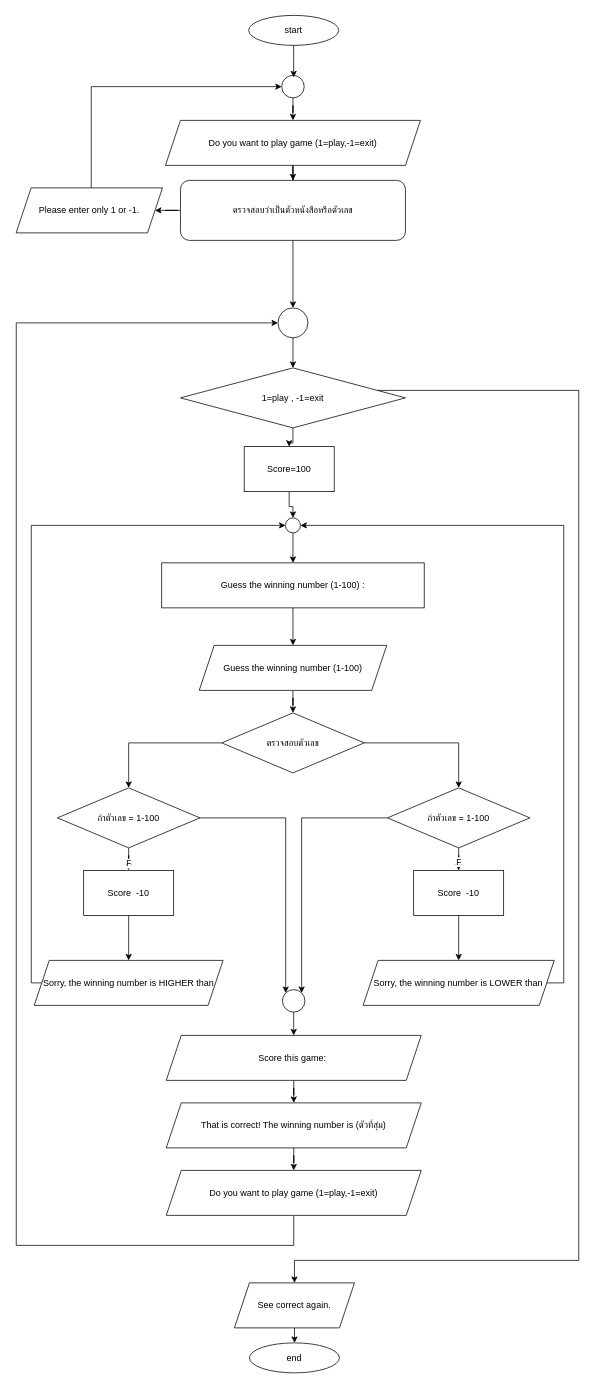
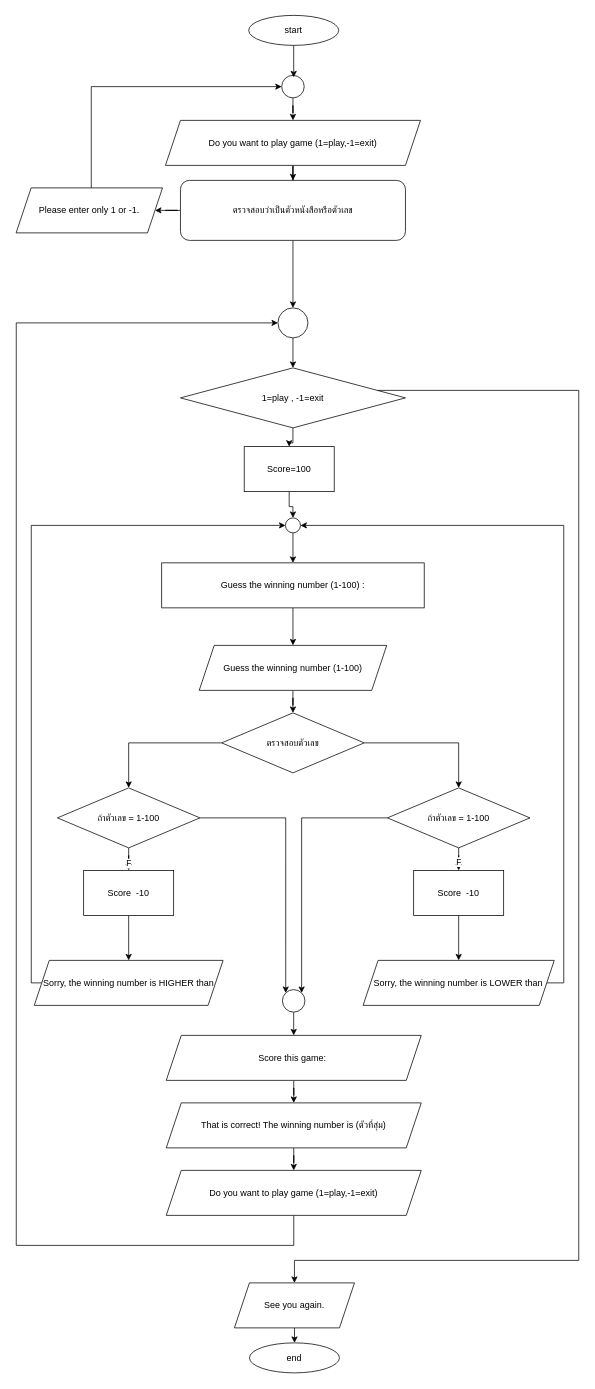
(294, 1305) -> (294, 1305)
